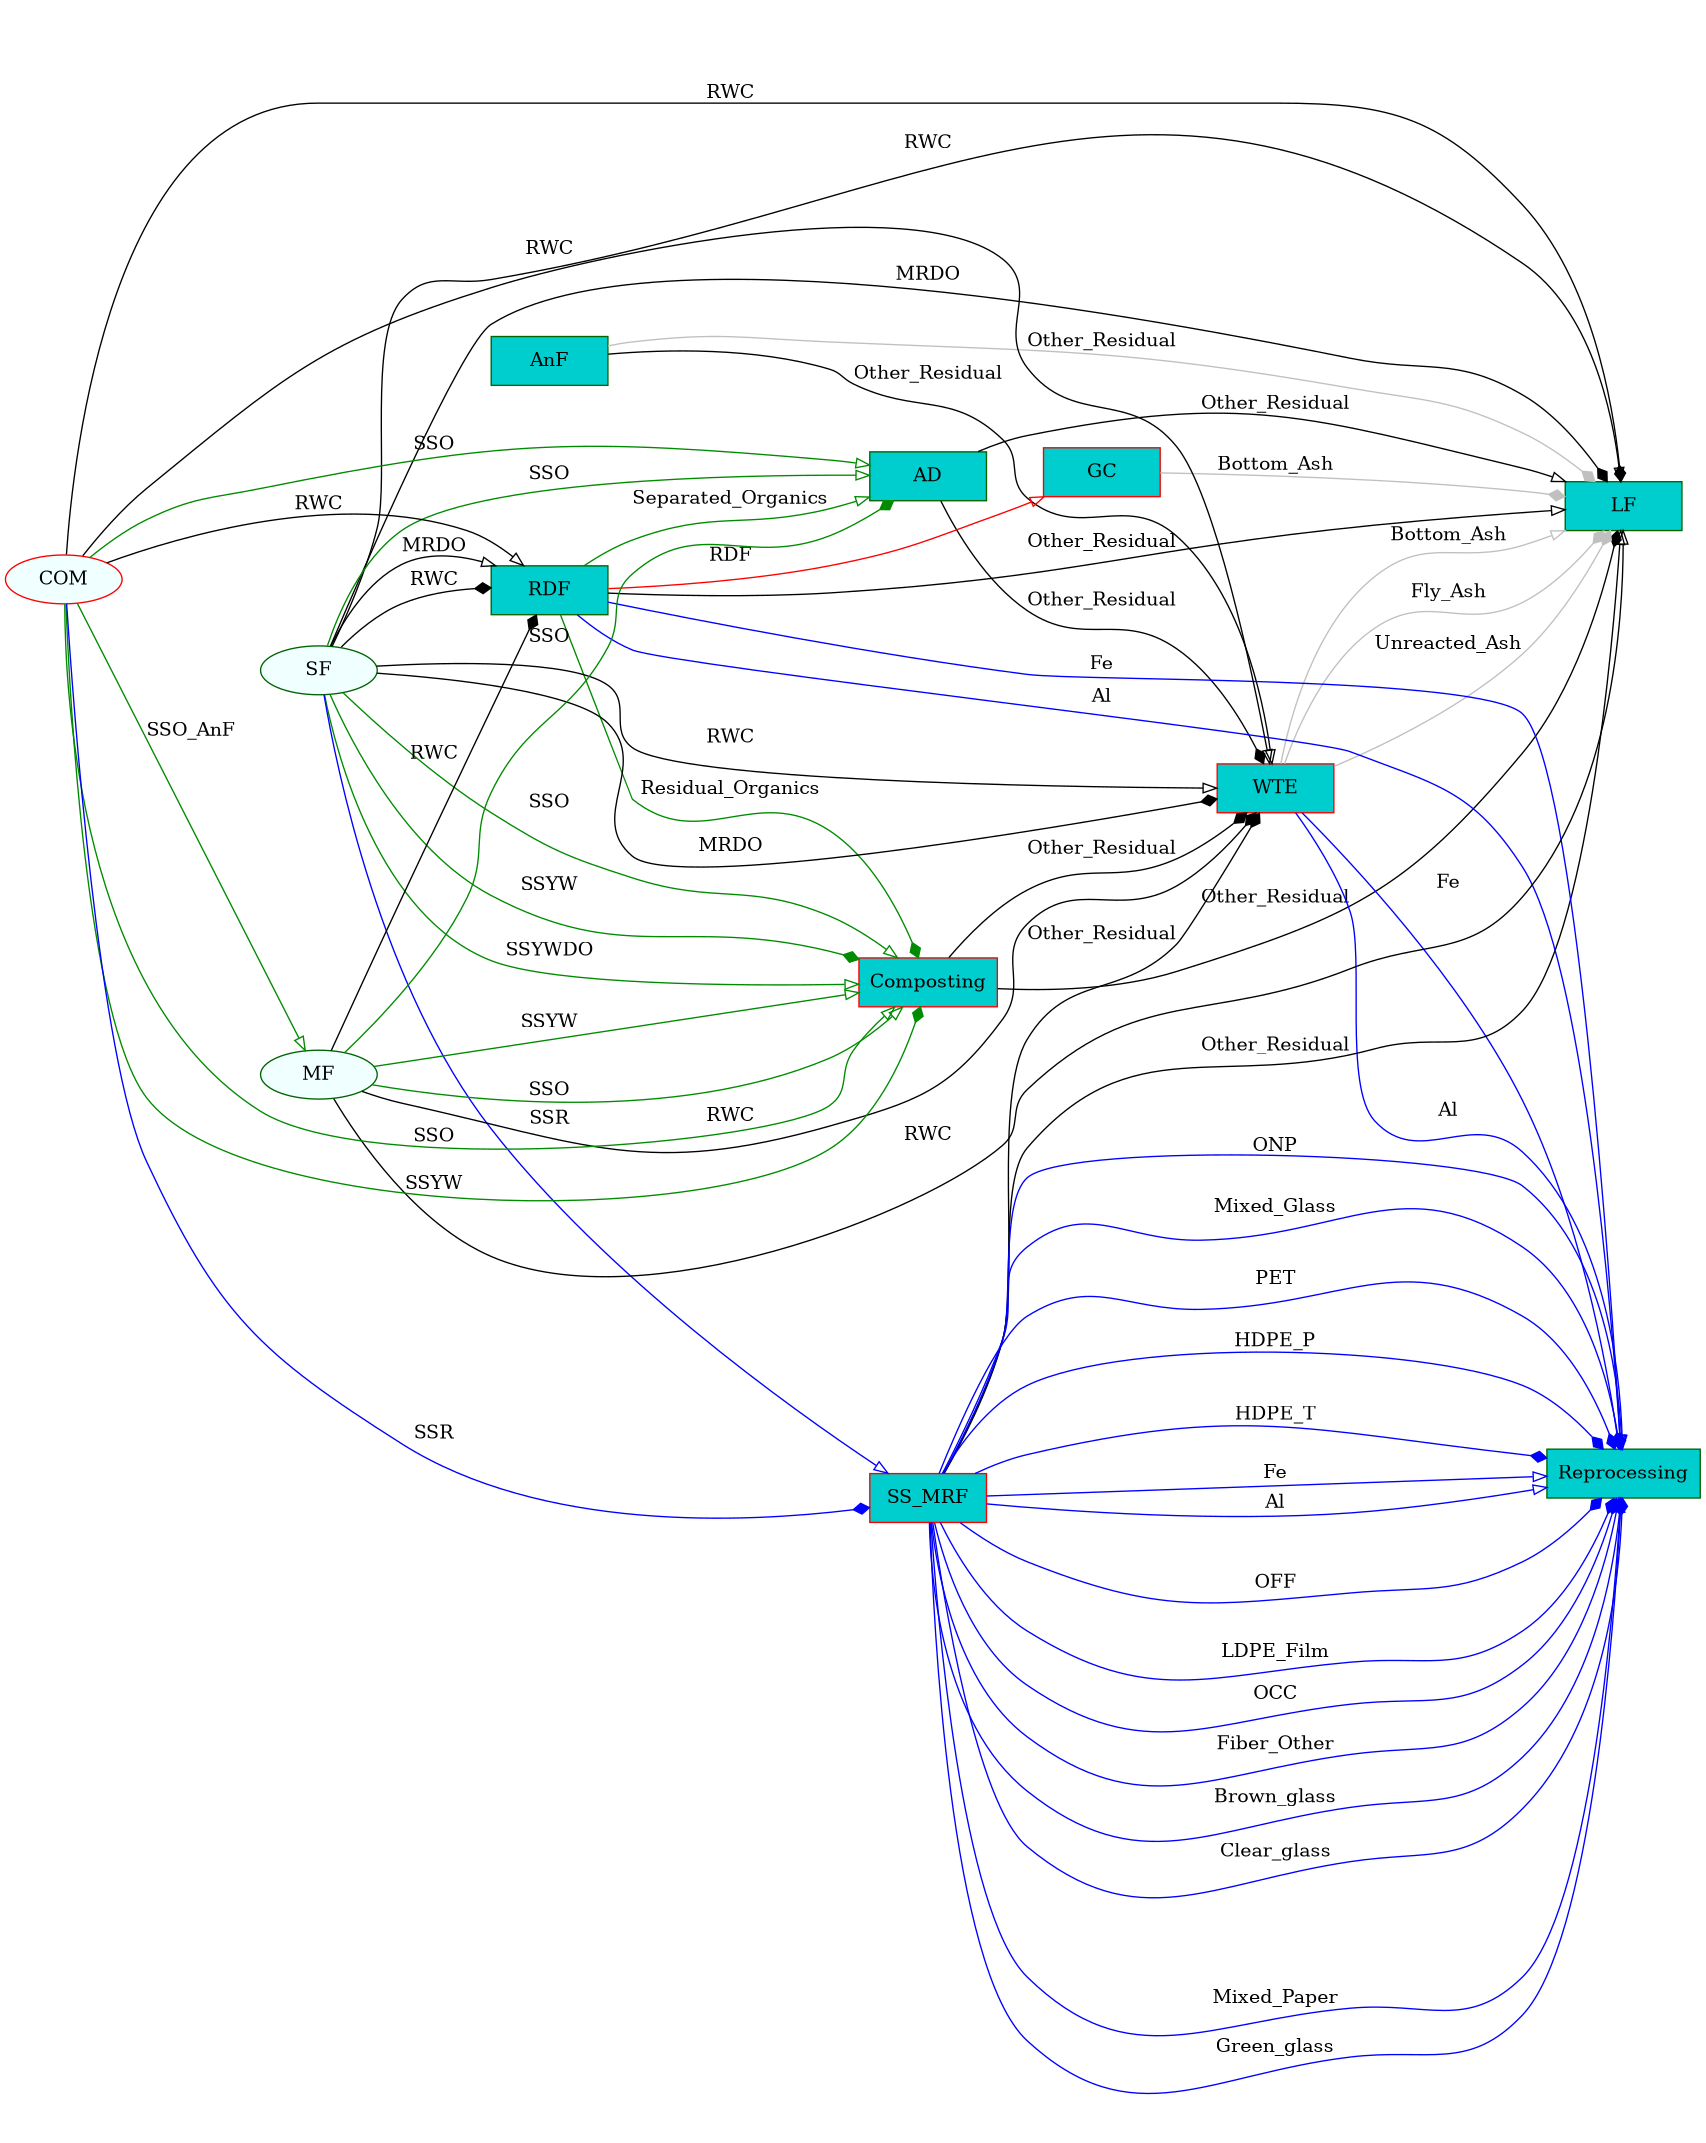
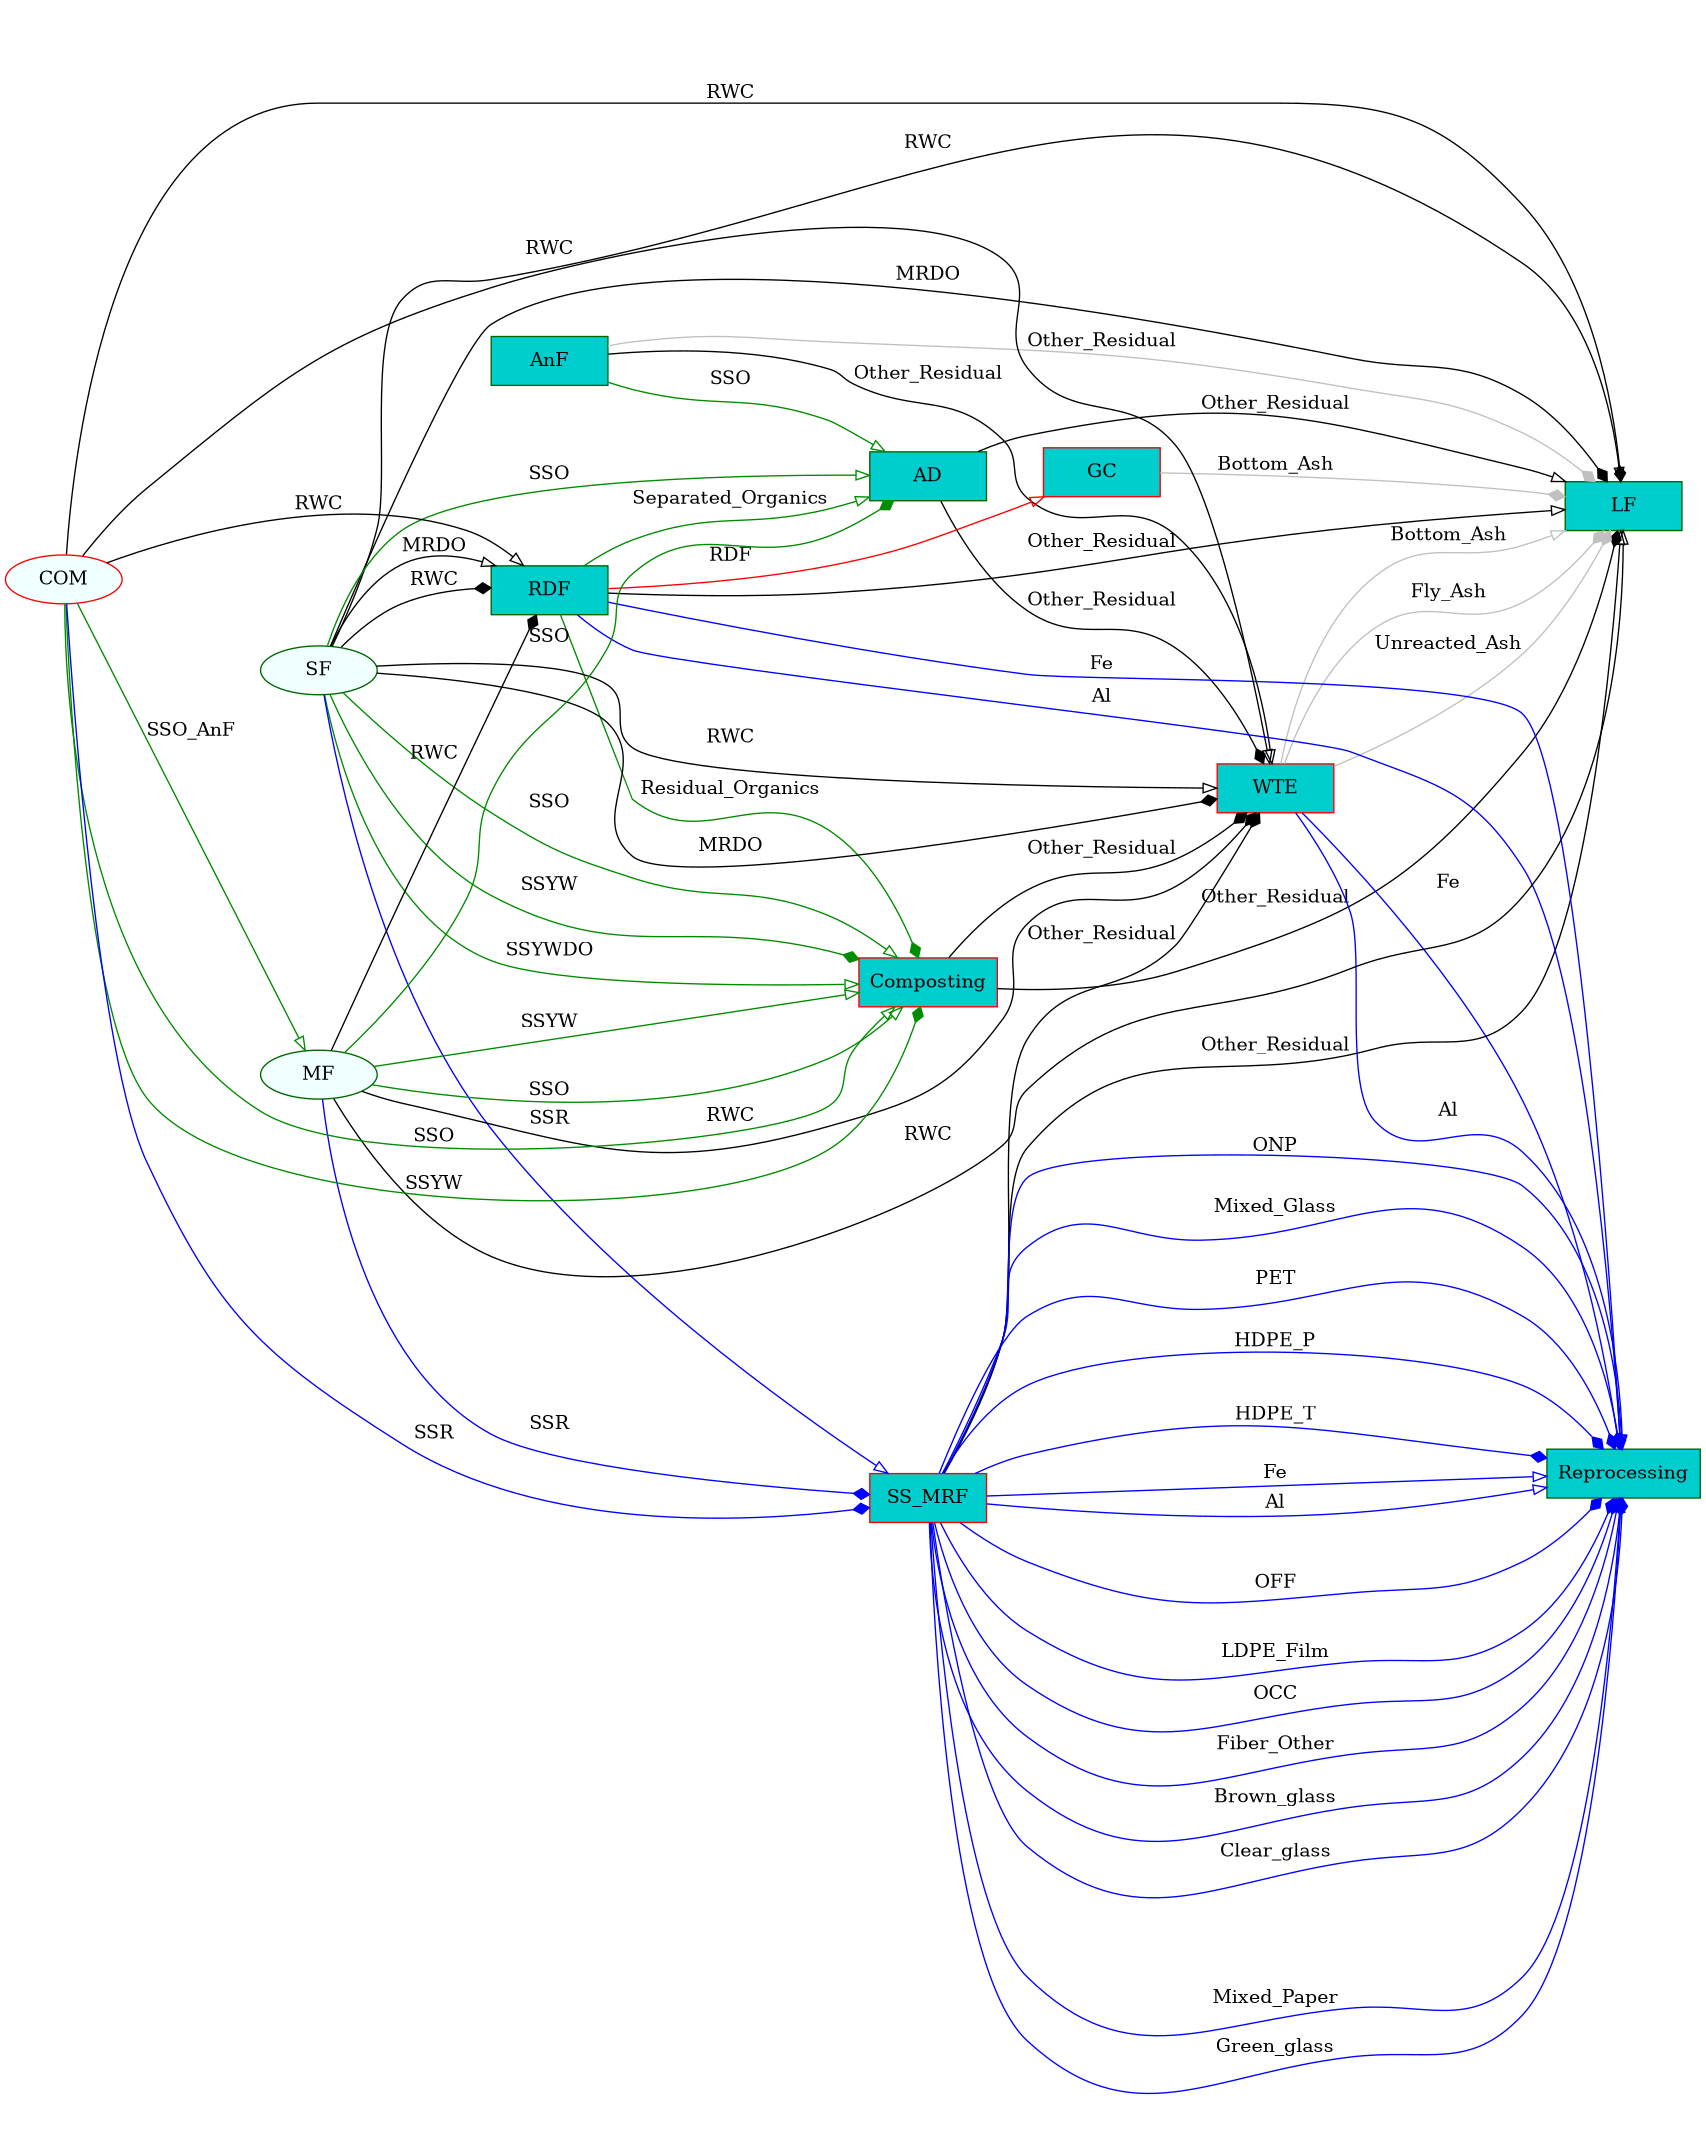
(464, 454) -> (744, 403)
none -> (483, 1428)
